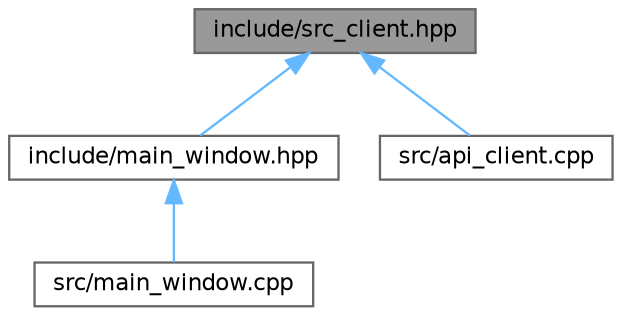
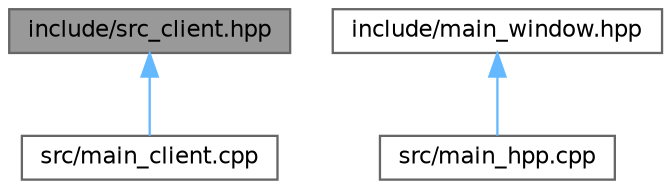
(245, 101) -> none
(496, 158) -> (150, 158)
(174, 284) -> (497, 158)
